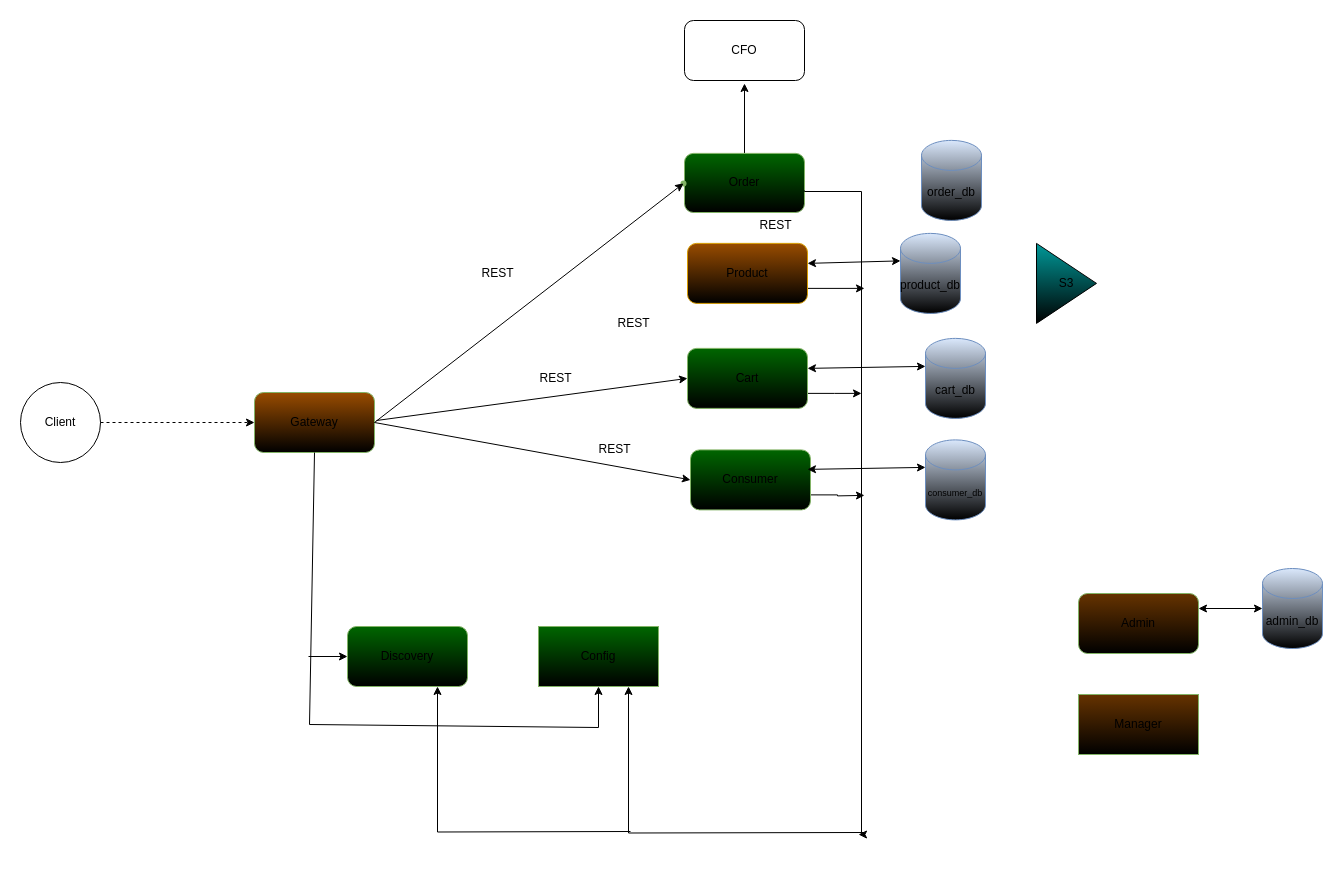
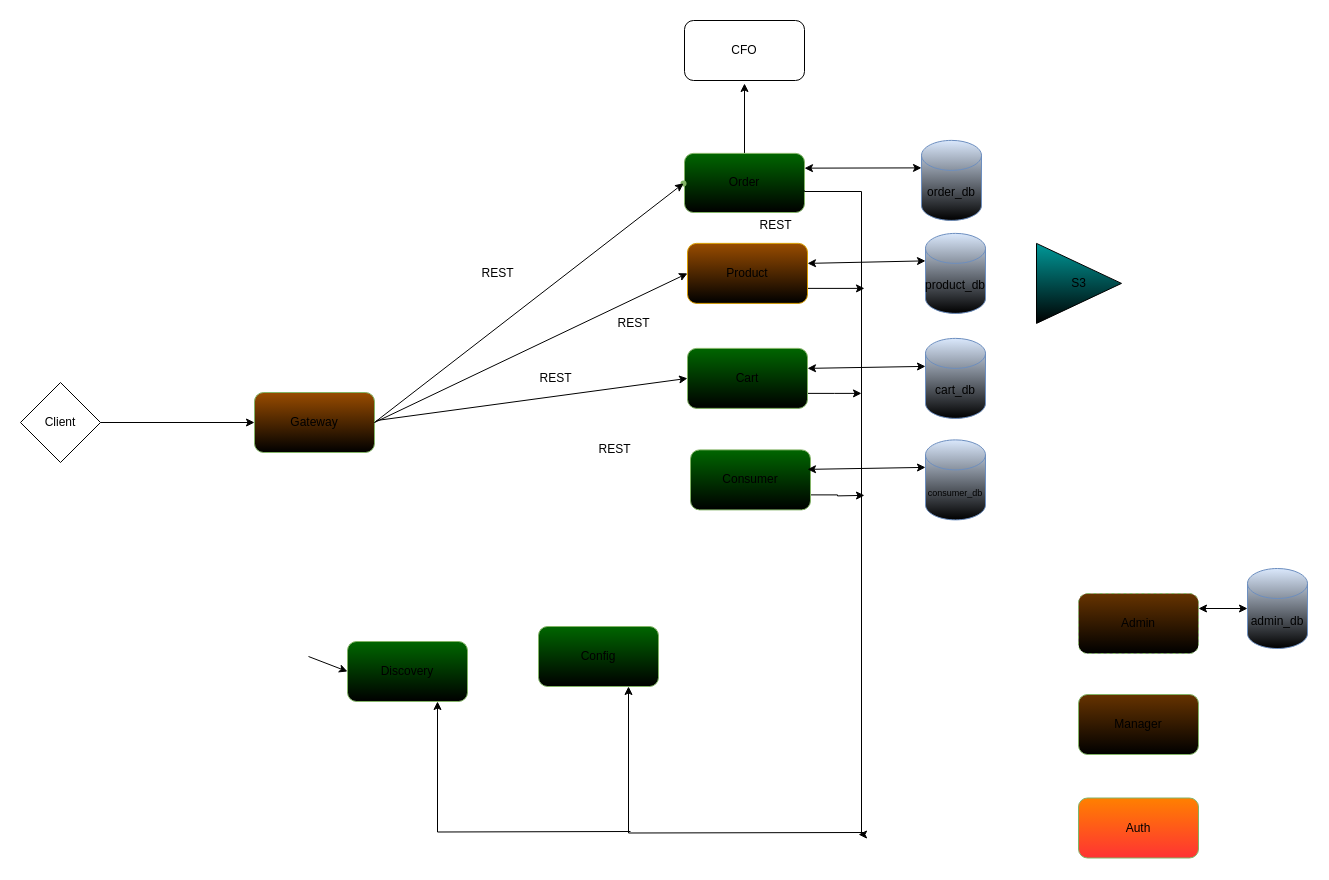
none -> (863, 168)
(931, 273) -> (956, 273)
(1067, 283) -> (1079, 283)
none -> (534, 347)
(61, 423) -> (61, 423)
(174, 423) -> (174, 423)
(530, 451) -> none
(1293, 609) -> (1278, 609)
(1139, 624) -> (1139, 624)
(408, 657) -> (408, 672)
(599, 657) -> (599, 657)
(336, 725) -> none
(1139, 725) -> (1139, 725)
none -> (1139, 828)
